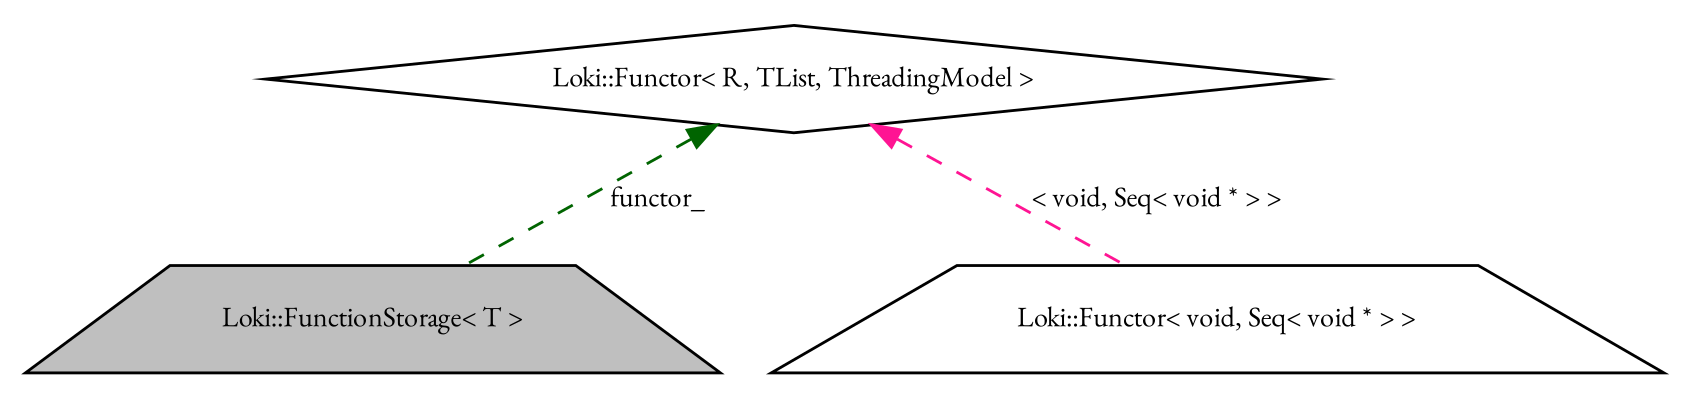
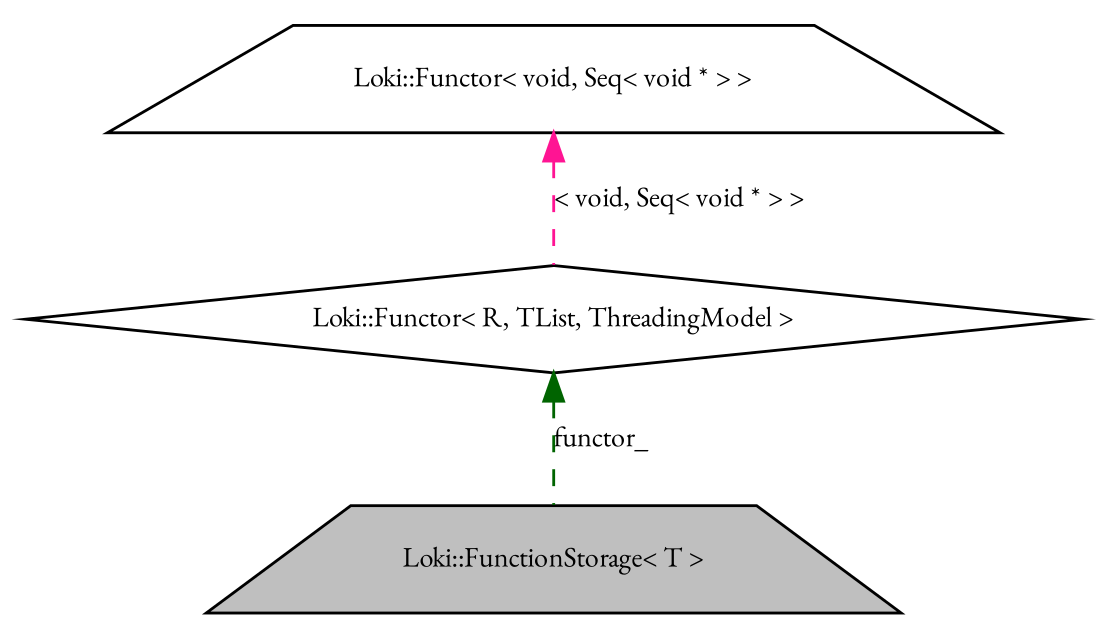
(1011, 202) -> (554, 213)
